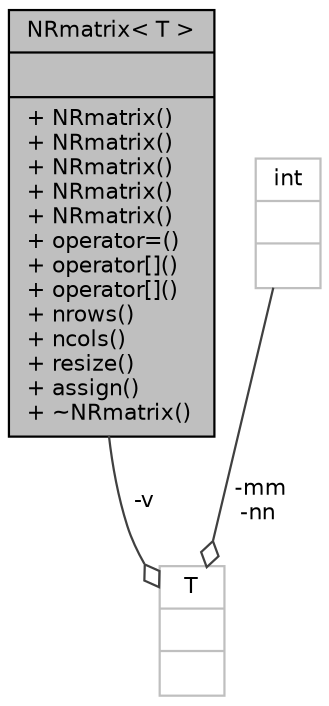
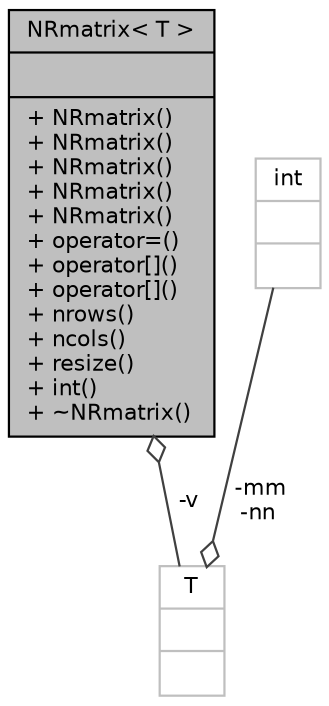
(84, 389) -> (63, 389)
(120, 502) -> (169, 515)
